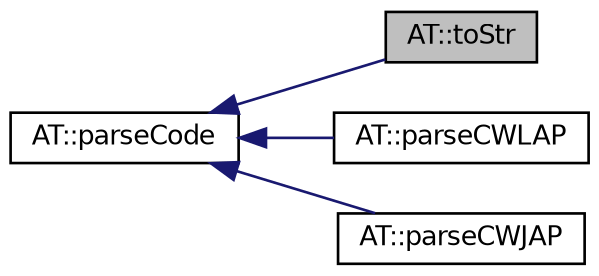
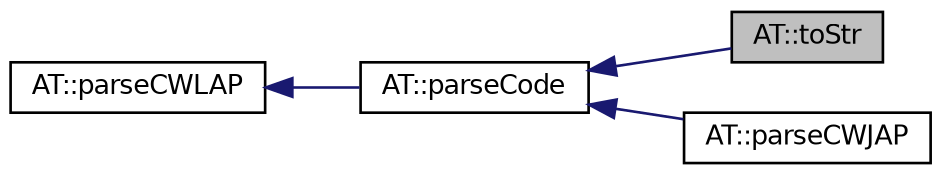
(300, 138) -> (326, 87)
